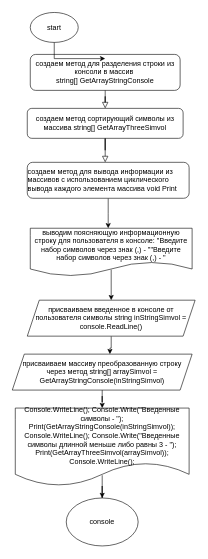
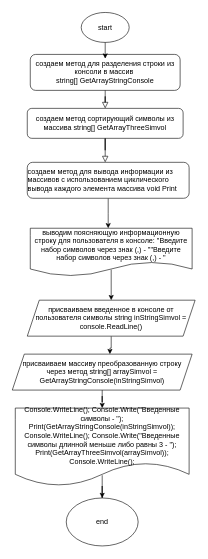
(54, 27) -> (105, 27)
(102, 522) -> (102, 522)
